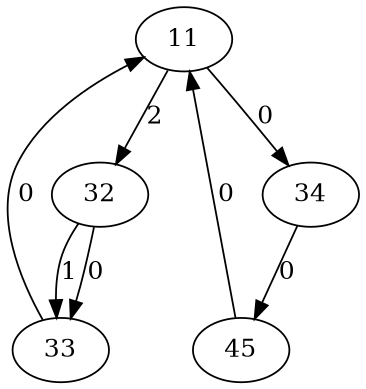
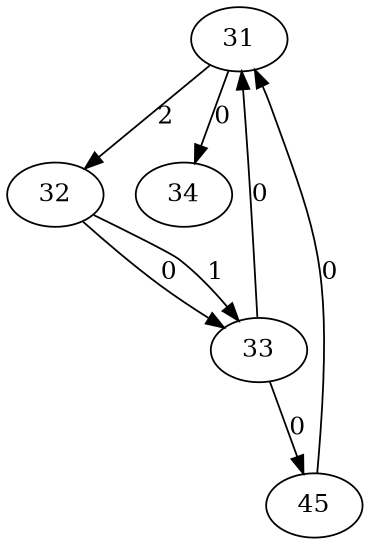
(184, 39) -> (239, 39)
(280, 264) -> (284, 419)
